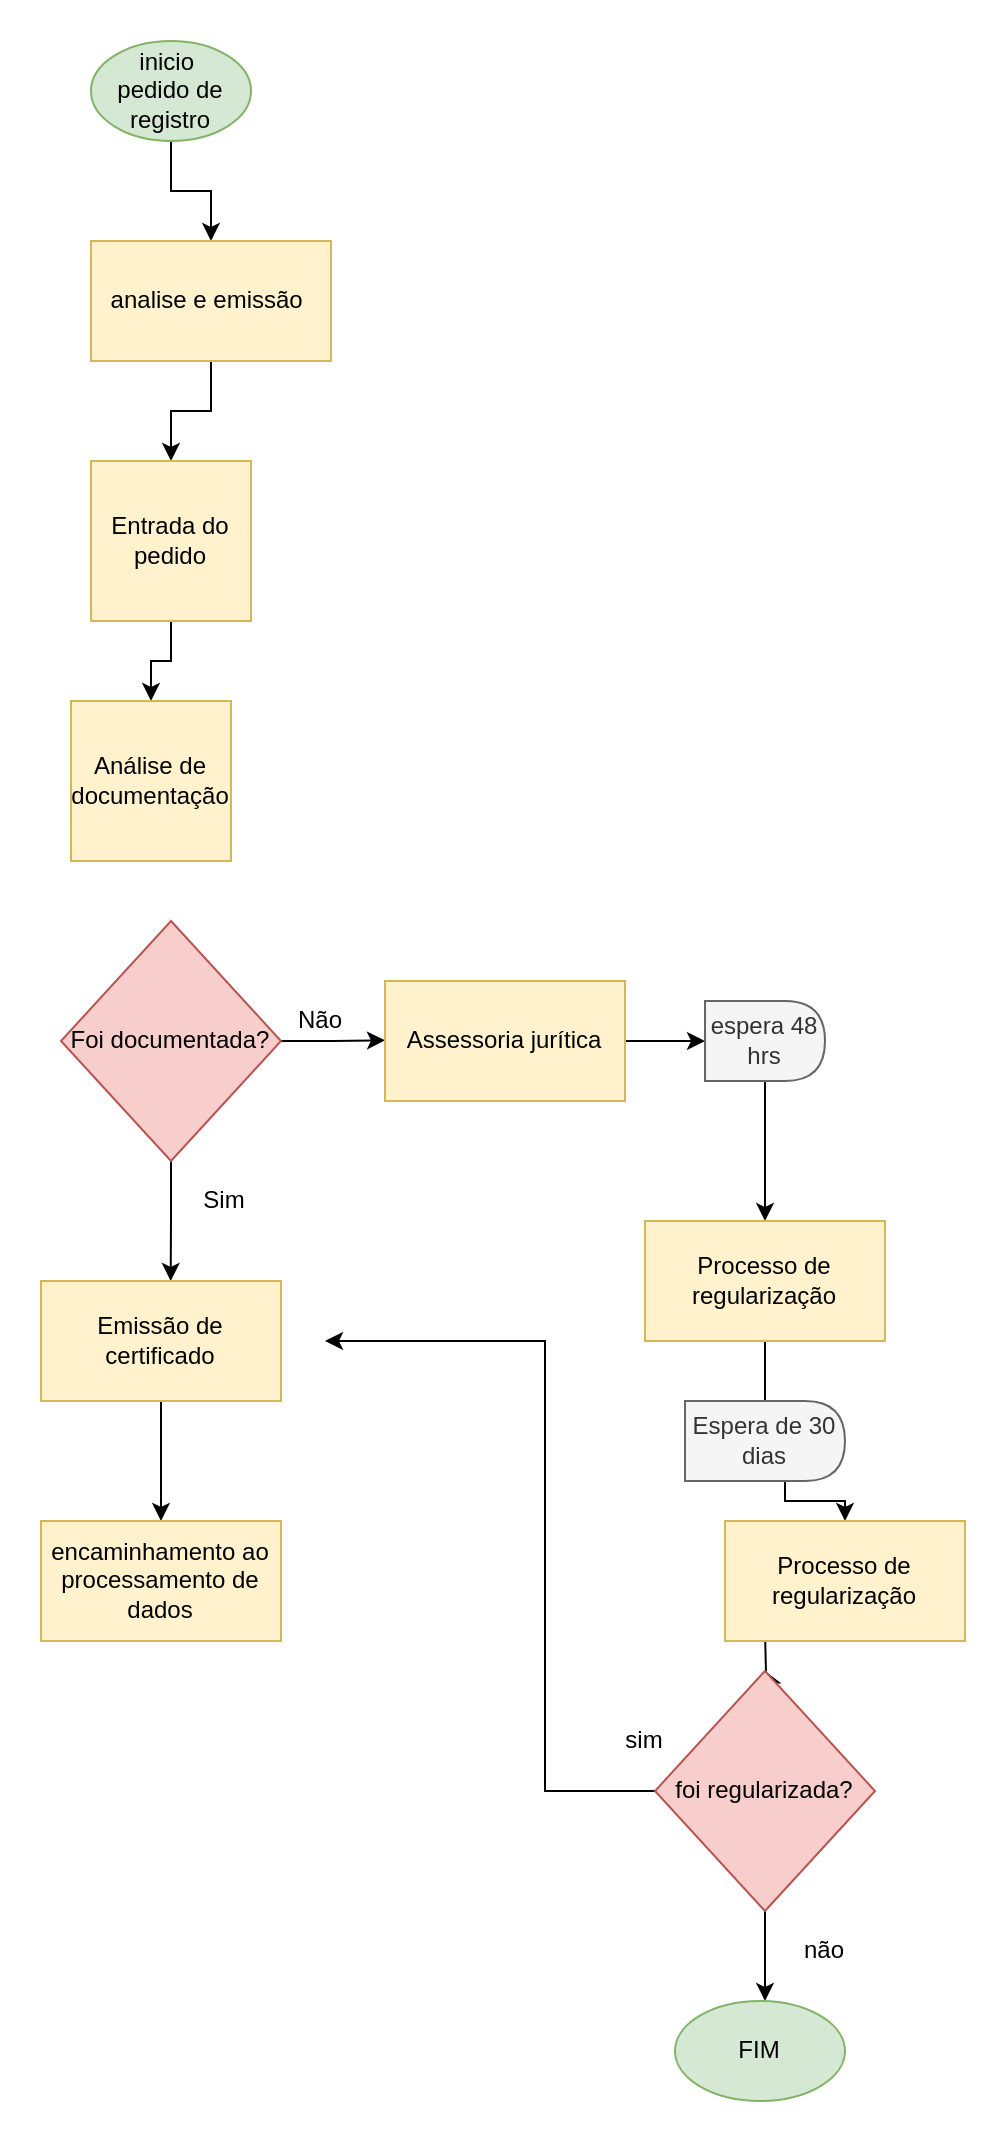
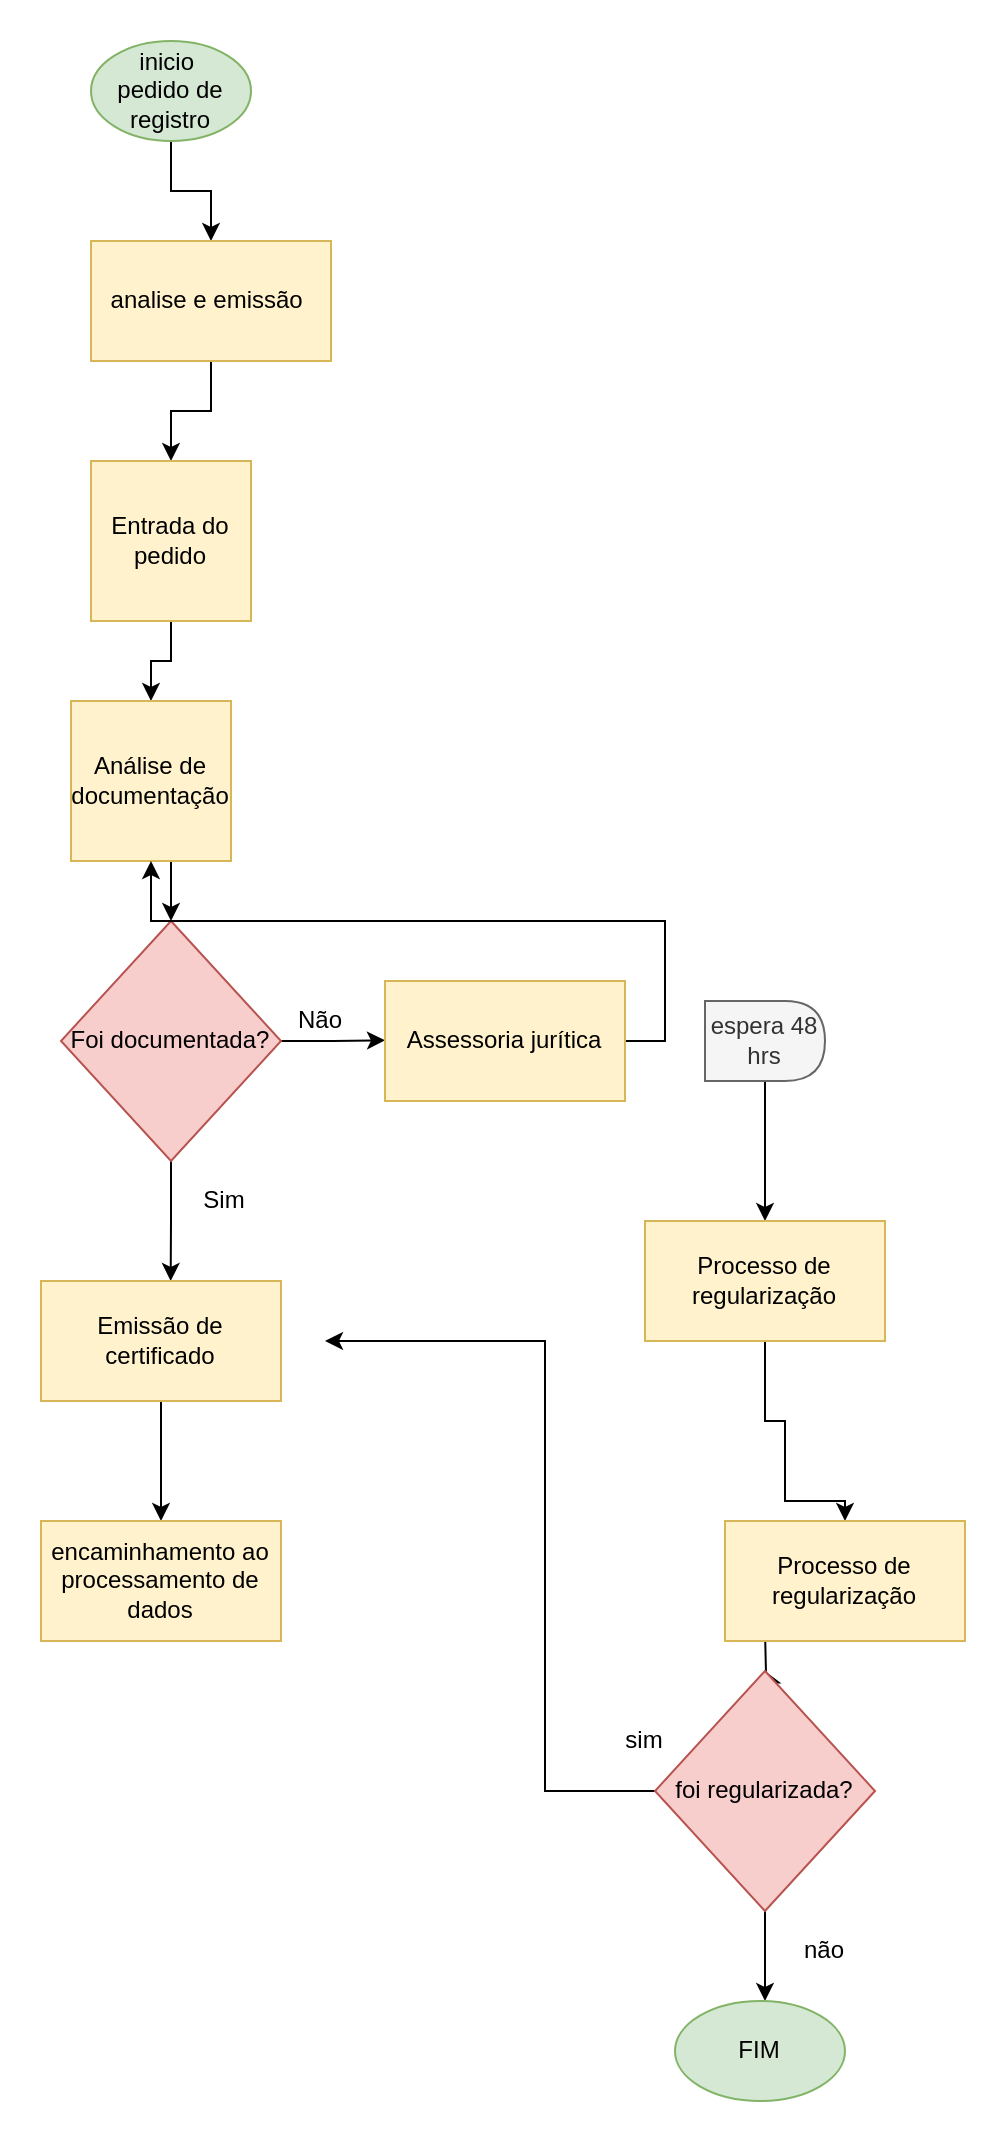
none -> (171, 883)
(677, 1041) -> (446, 921)
(765, 1441) -> none
